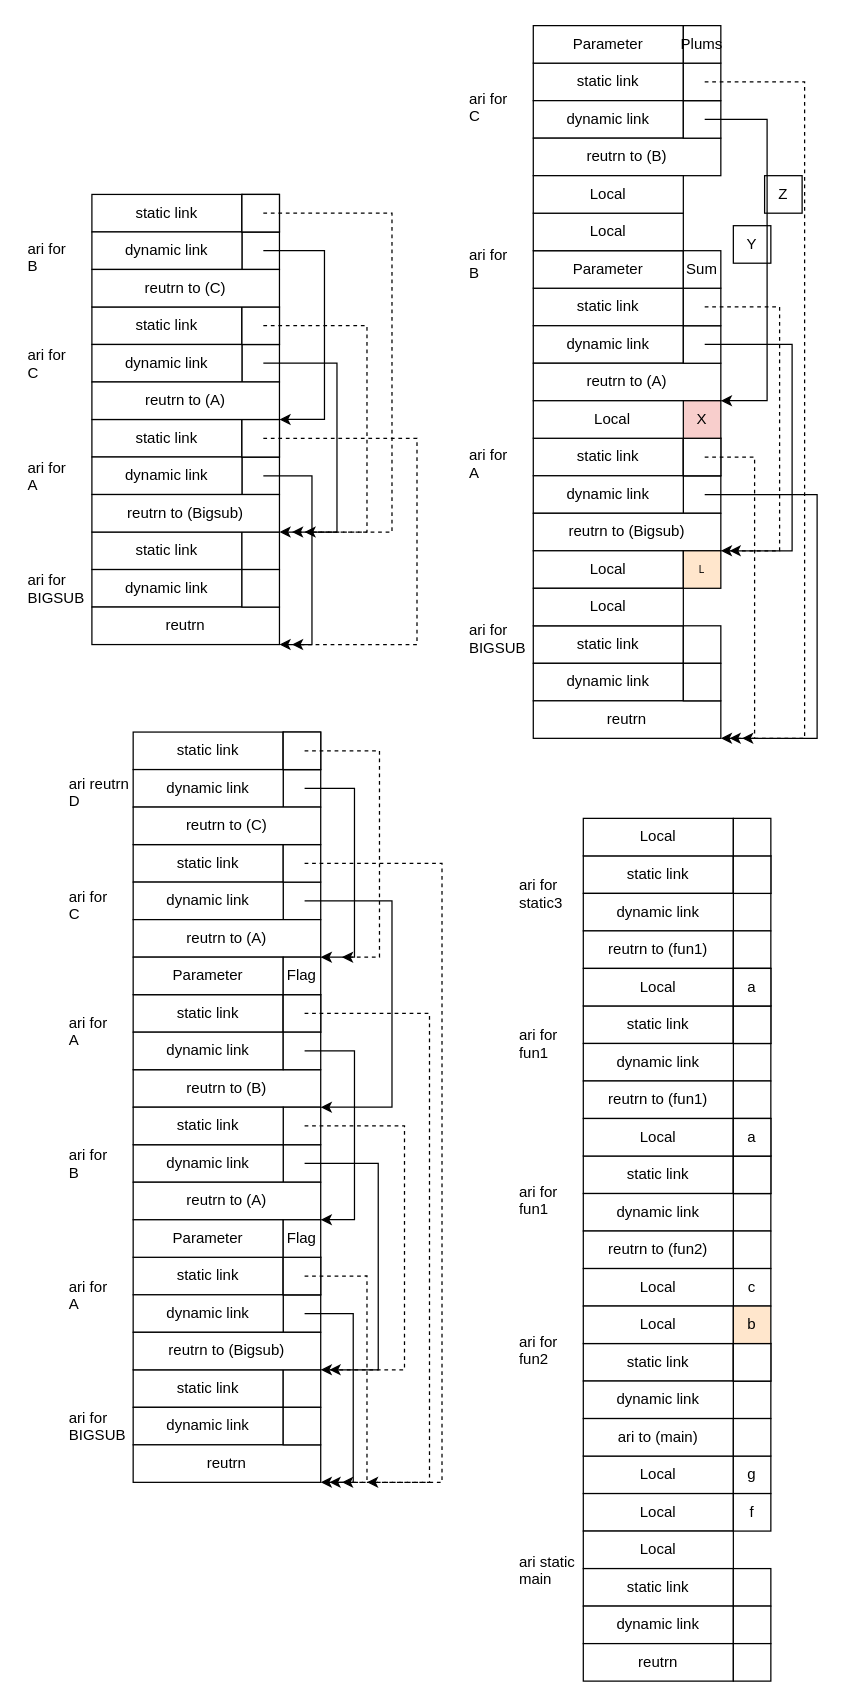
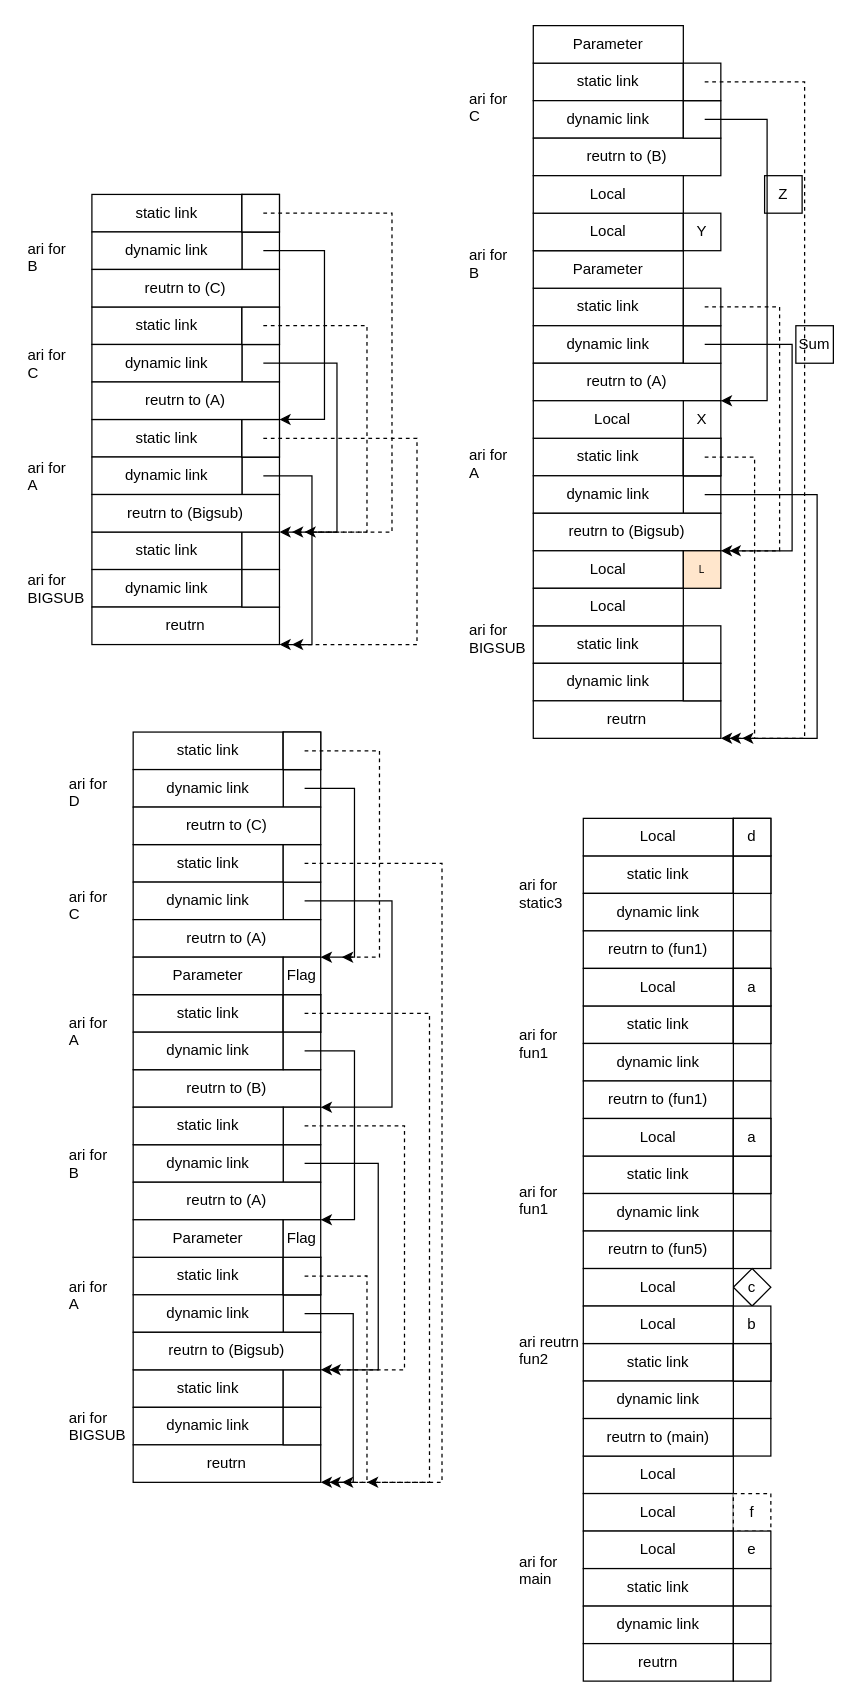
(702, 44) -> none
(752, 244) -> (702, 232)
(702, 269) -> (814, 344)
(702, 419) -> (702, 419)
(107, 794) -> (95, 794)
none -> (752, 837)
(658, 1249) -> (658, 1249)
(752, 1287) -> (752, 1287)
(752, 1324) -> (752, 1324)
(545, 1351) -> (557, 1351)
(658, 1437) -> (658, 1437)
(752, 1474) -> none
(752, 1512) -> (752, 1512)
none -> (752, 1549)
(556, 1571) -> (545, 1571)
